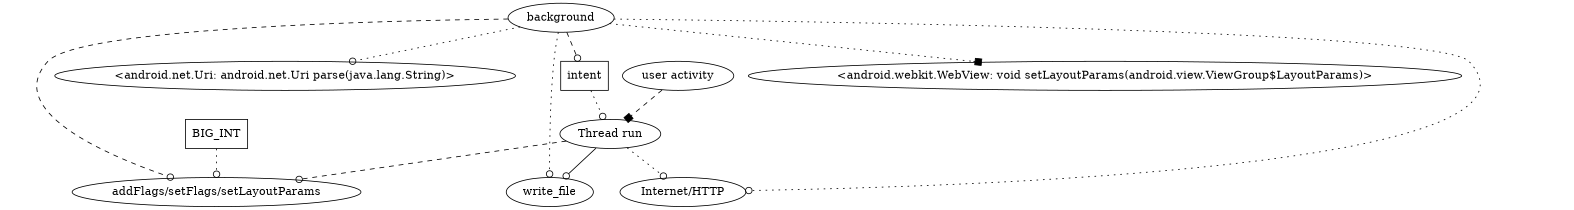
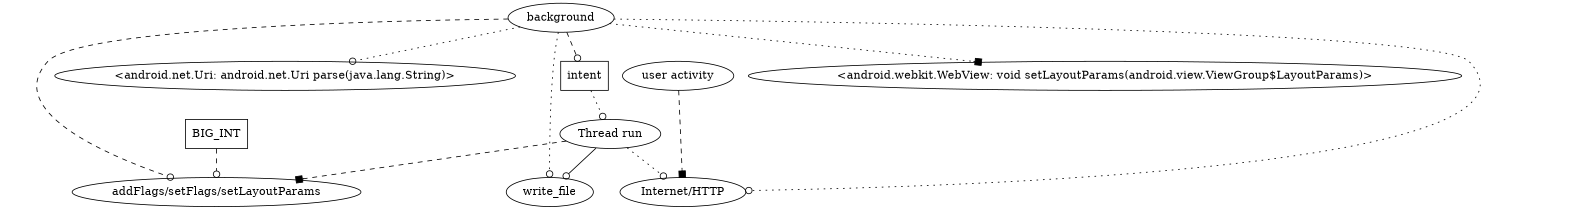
(647, 102) -> (680, 130)
(217, 160) -> (217, 160)
(434, 160) -> (434, 160)
